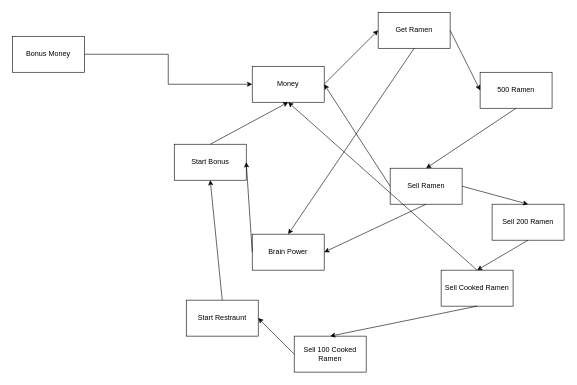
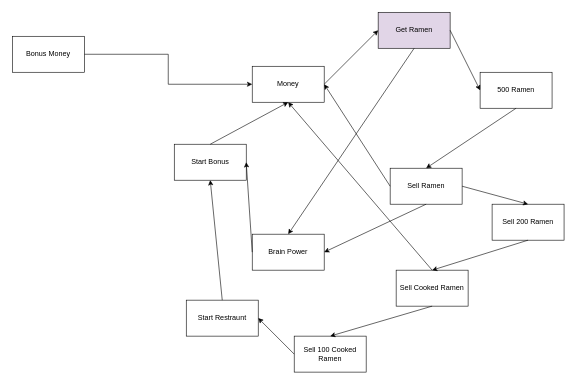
(414, 30) -> (414, 30)
(477, 288) -> (432, 288)
